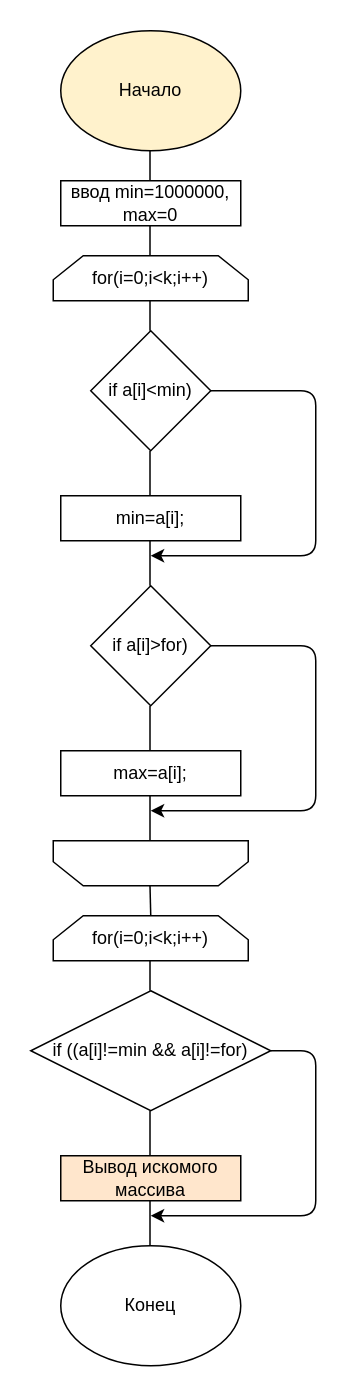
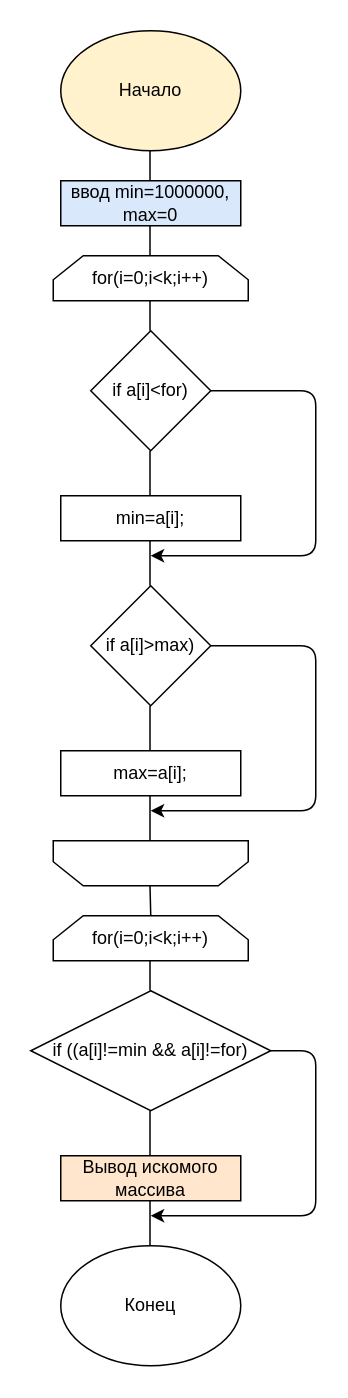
(151, 203) -> (151, 203)
(151, 391) -> (151, 391)
(151, 646) -> (151, 646)
